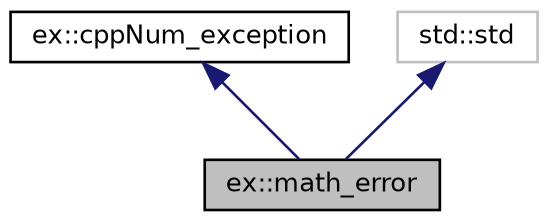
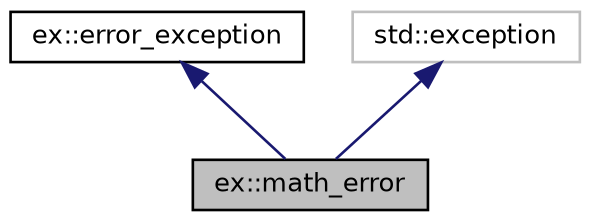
(180, 37) -> (157, 37)
(468, 37) -> (466, 37)
